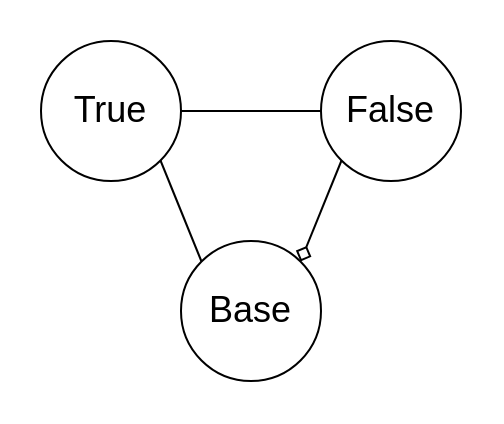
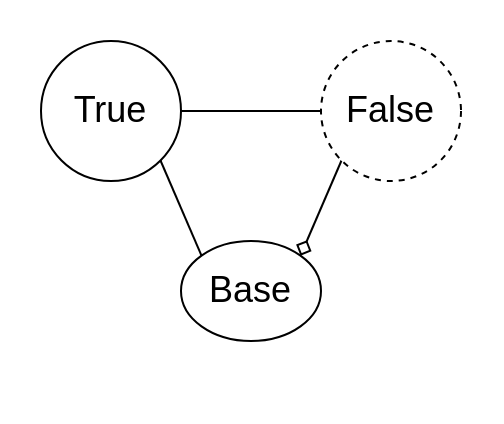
(391, 111) -> (391, 111)
(251, 311) -> (251, 291)
